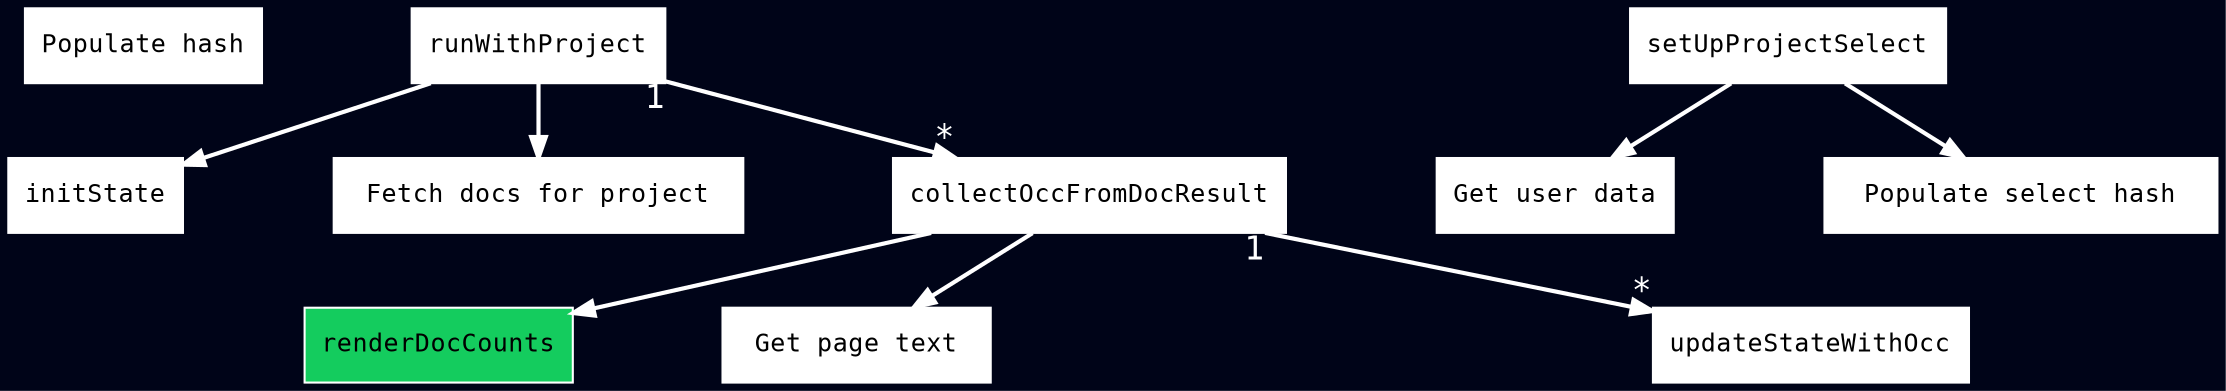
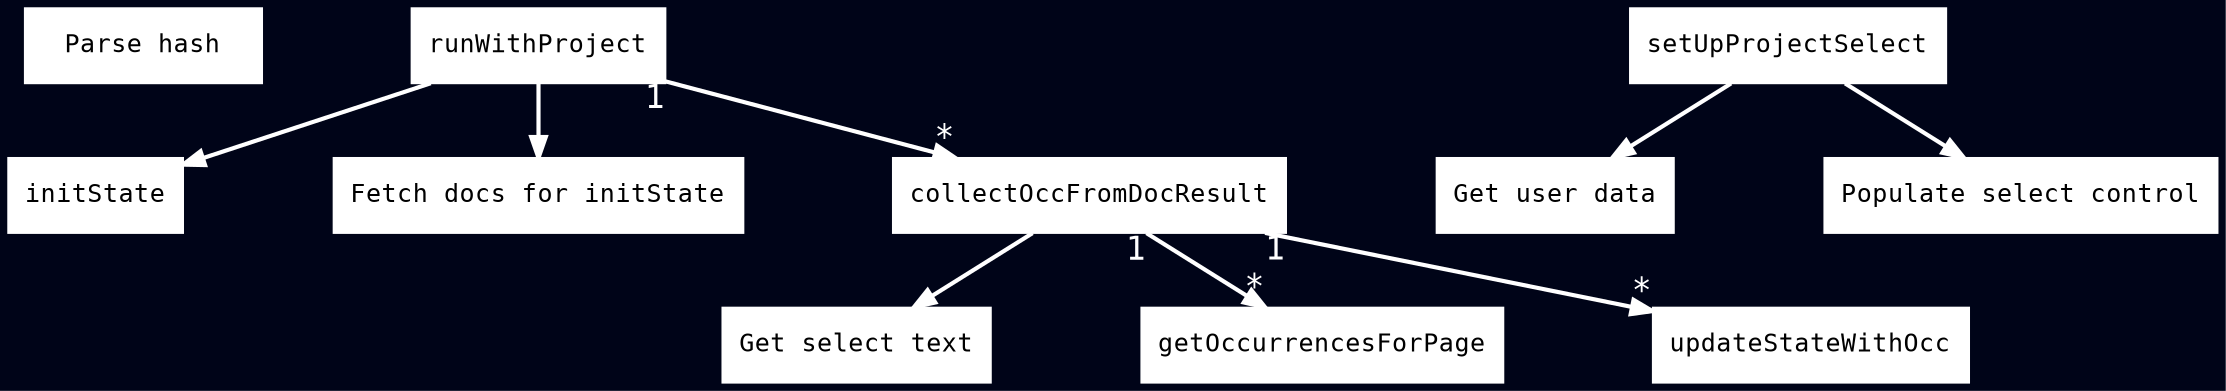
(143, 46) -> (143, 46)
(539, 195) -> (539, 195)
(2021, 195) -> (2021, 195)
(439, 345) -> none
(857, 345) -> (857, 345)
none -> (1322, 345)
